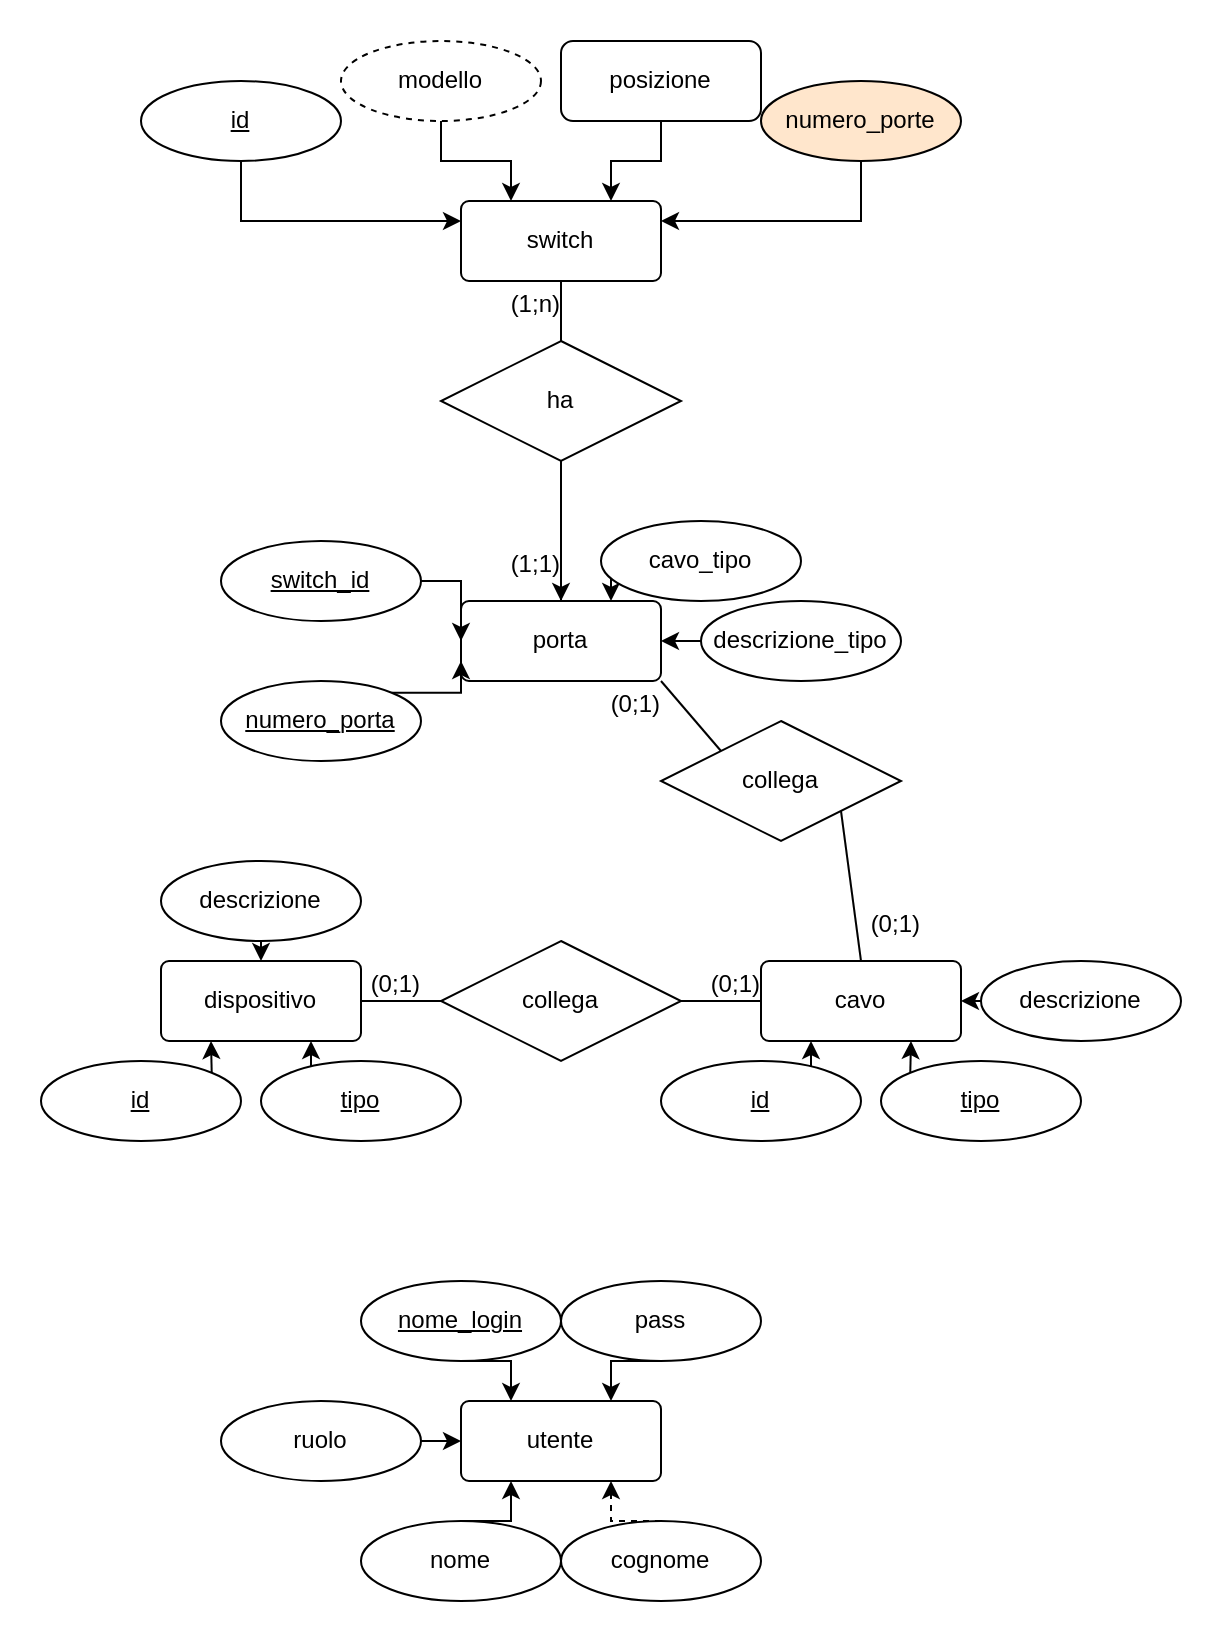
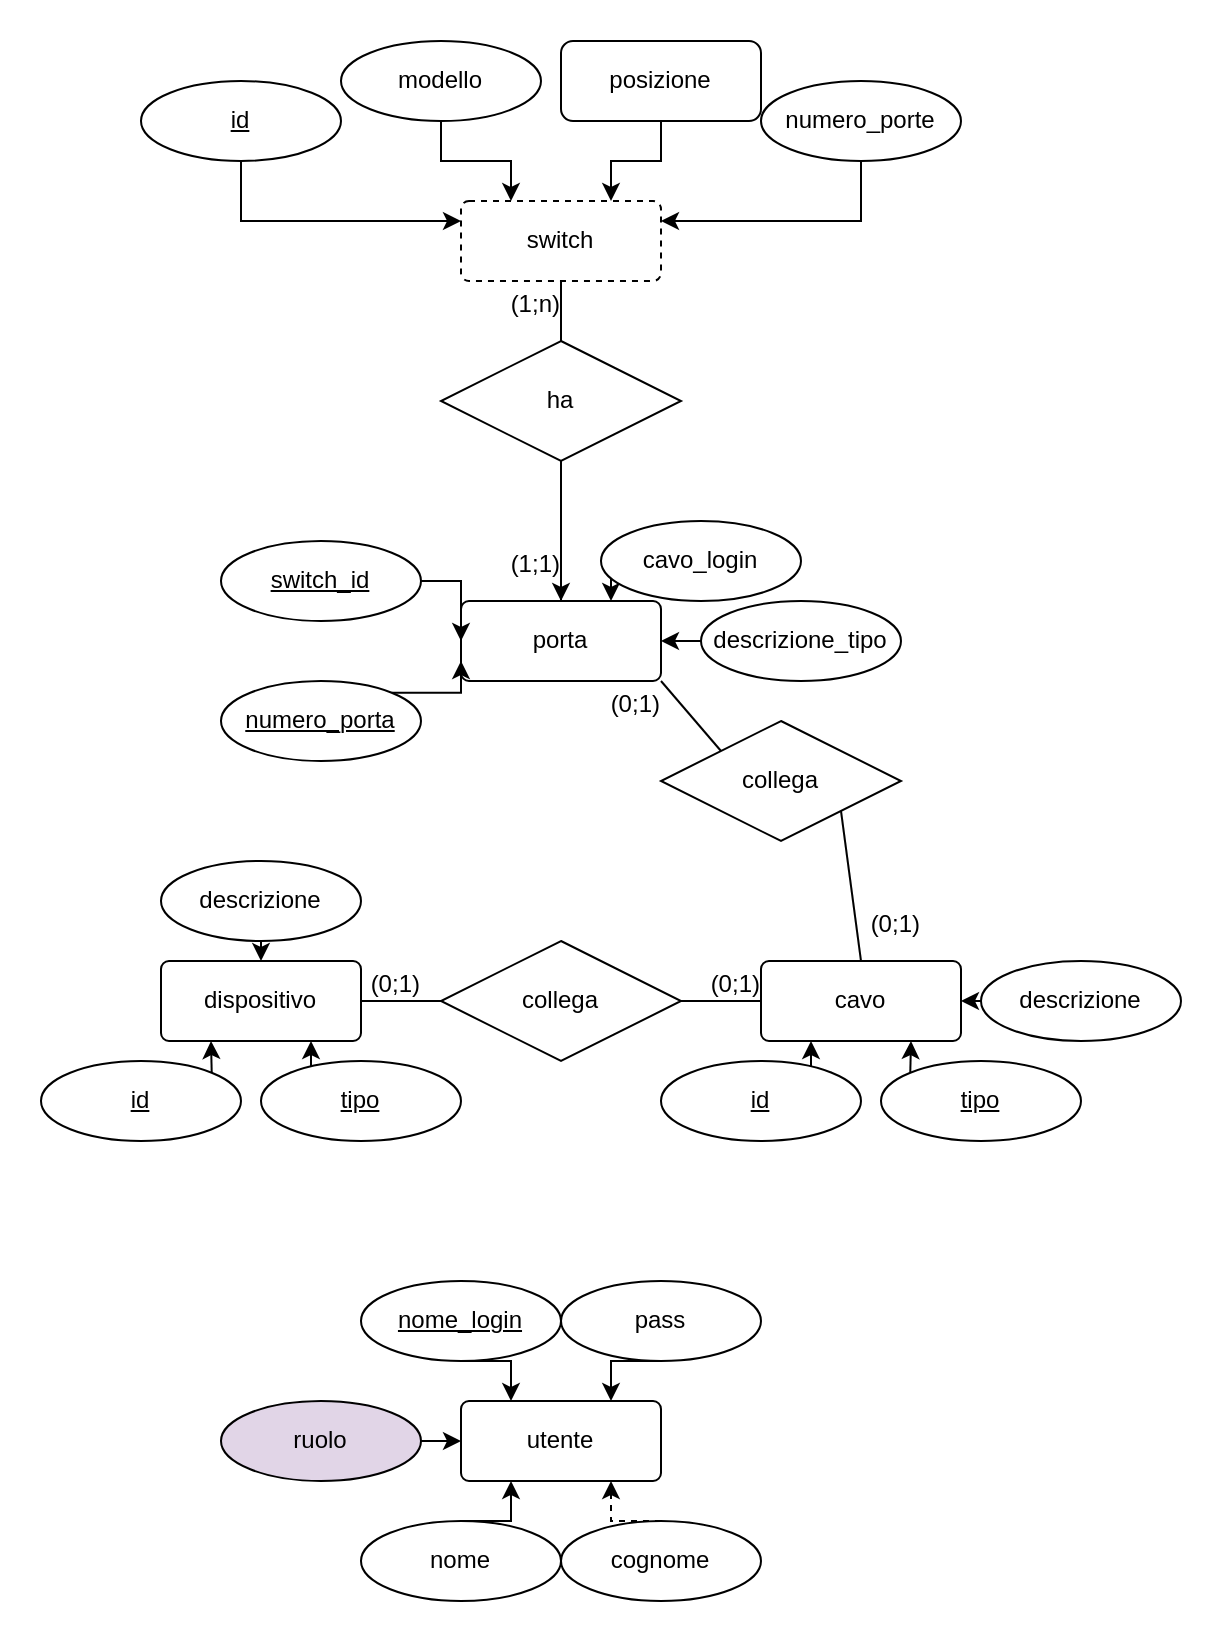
(441, 81) -> (441, 81)
(861, 121) -> (861, 121)
(561, 241) -> (561, 241)
(701, 561) -> (701, 561)
(321, 1441) -> (321, 1441)
